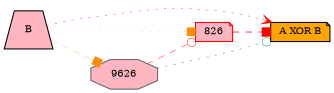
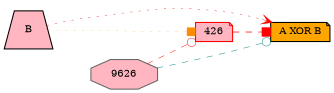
(214, 32) -> (214, 32)
(71, 50) -> none
(210, 57) -> (210, 57)
